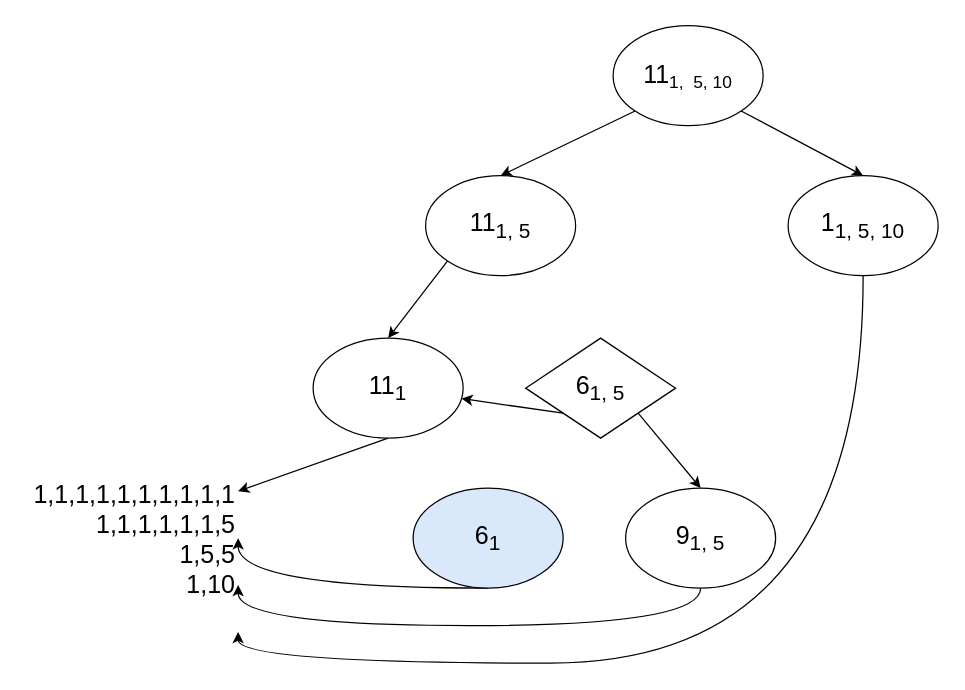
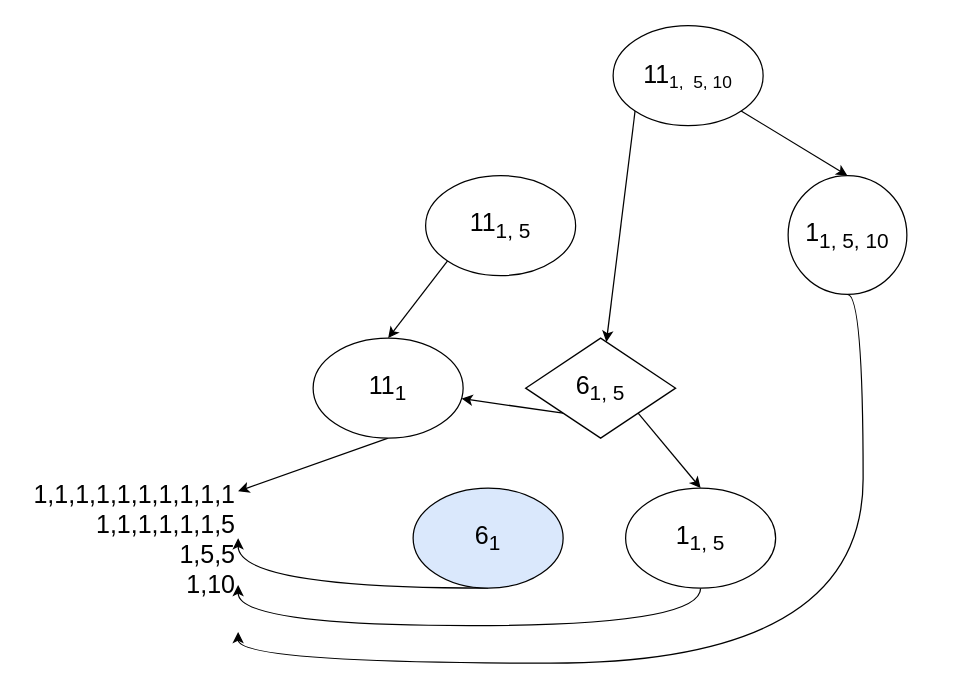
(572, 141) -> (621, 223)
(863, 226) -> (848, 235)
(701, 538) -> (701, 538)
